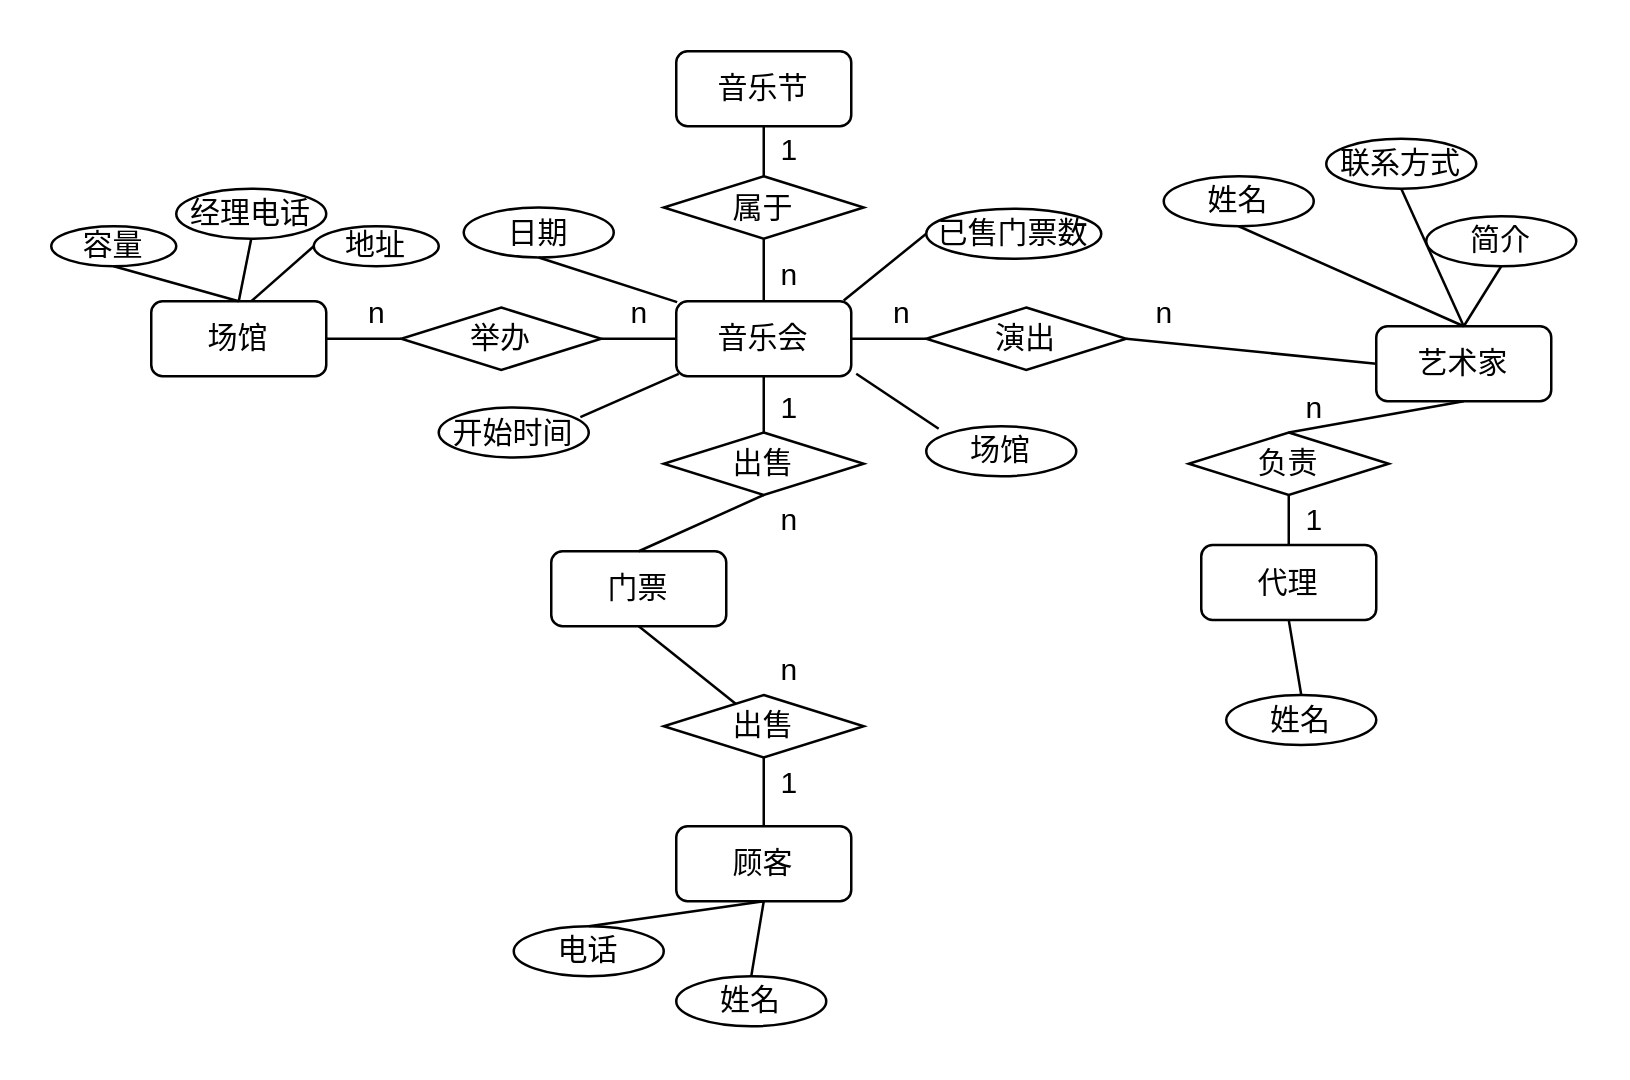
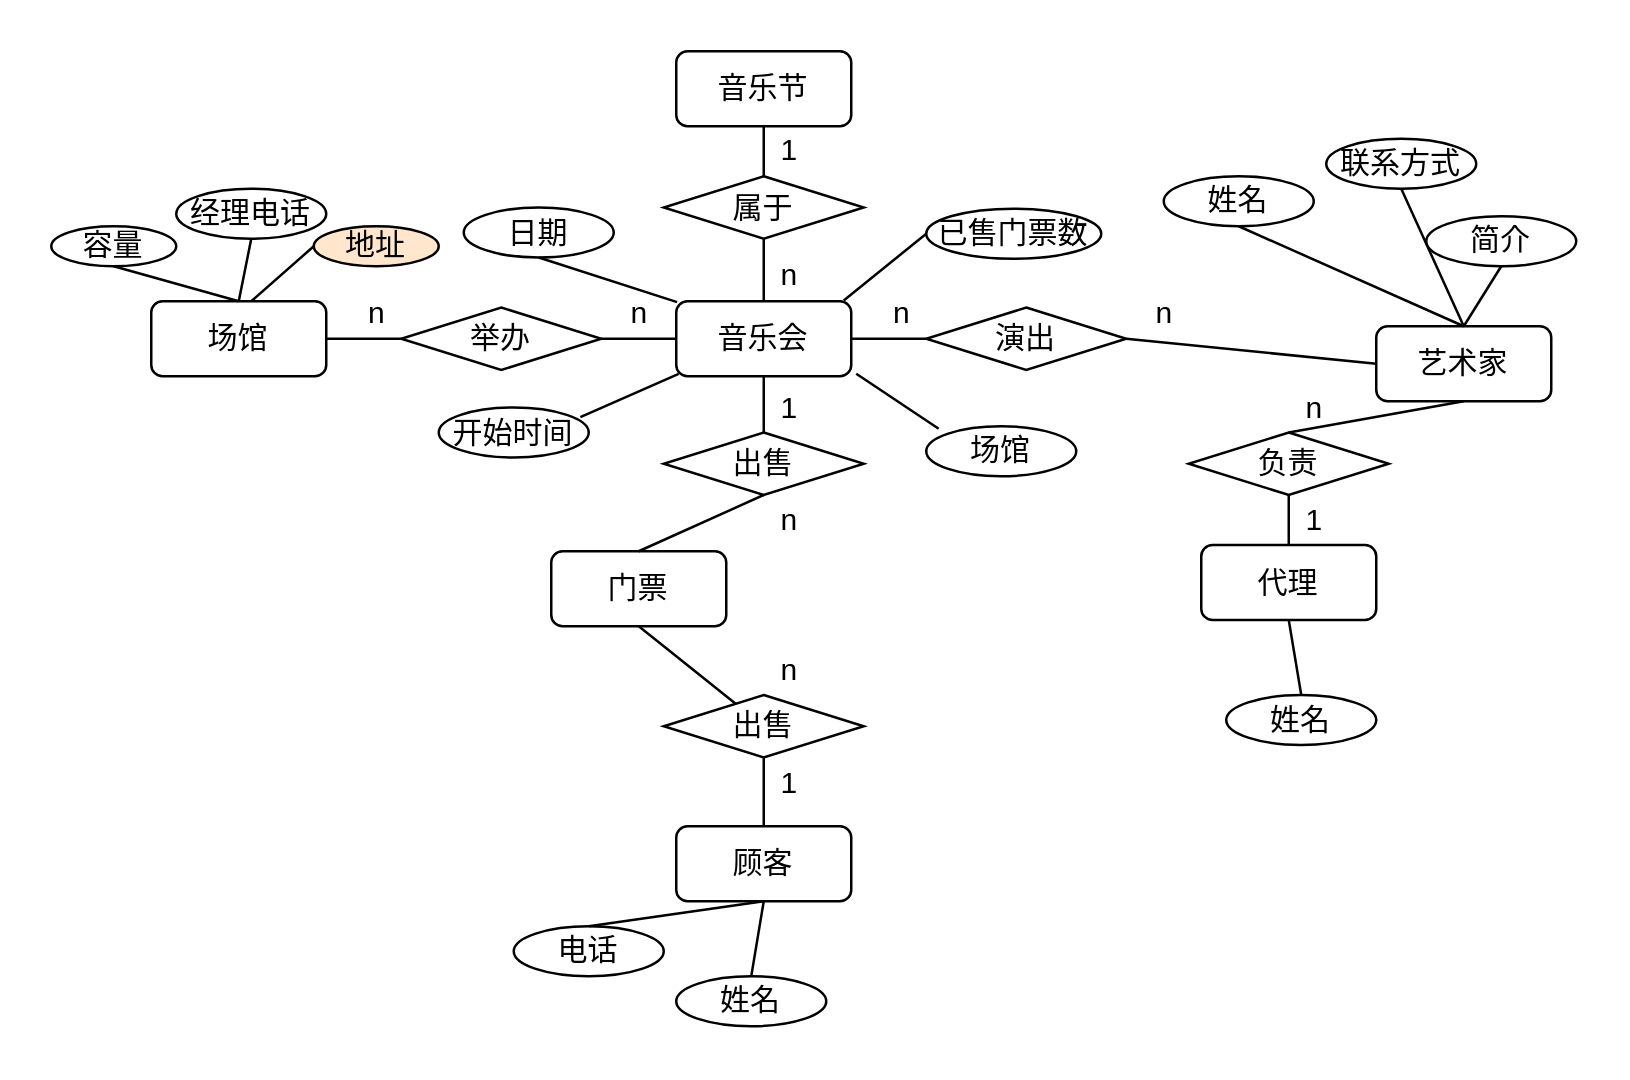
(376, 246) -> (376, 246)
